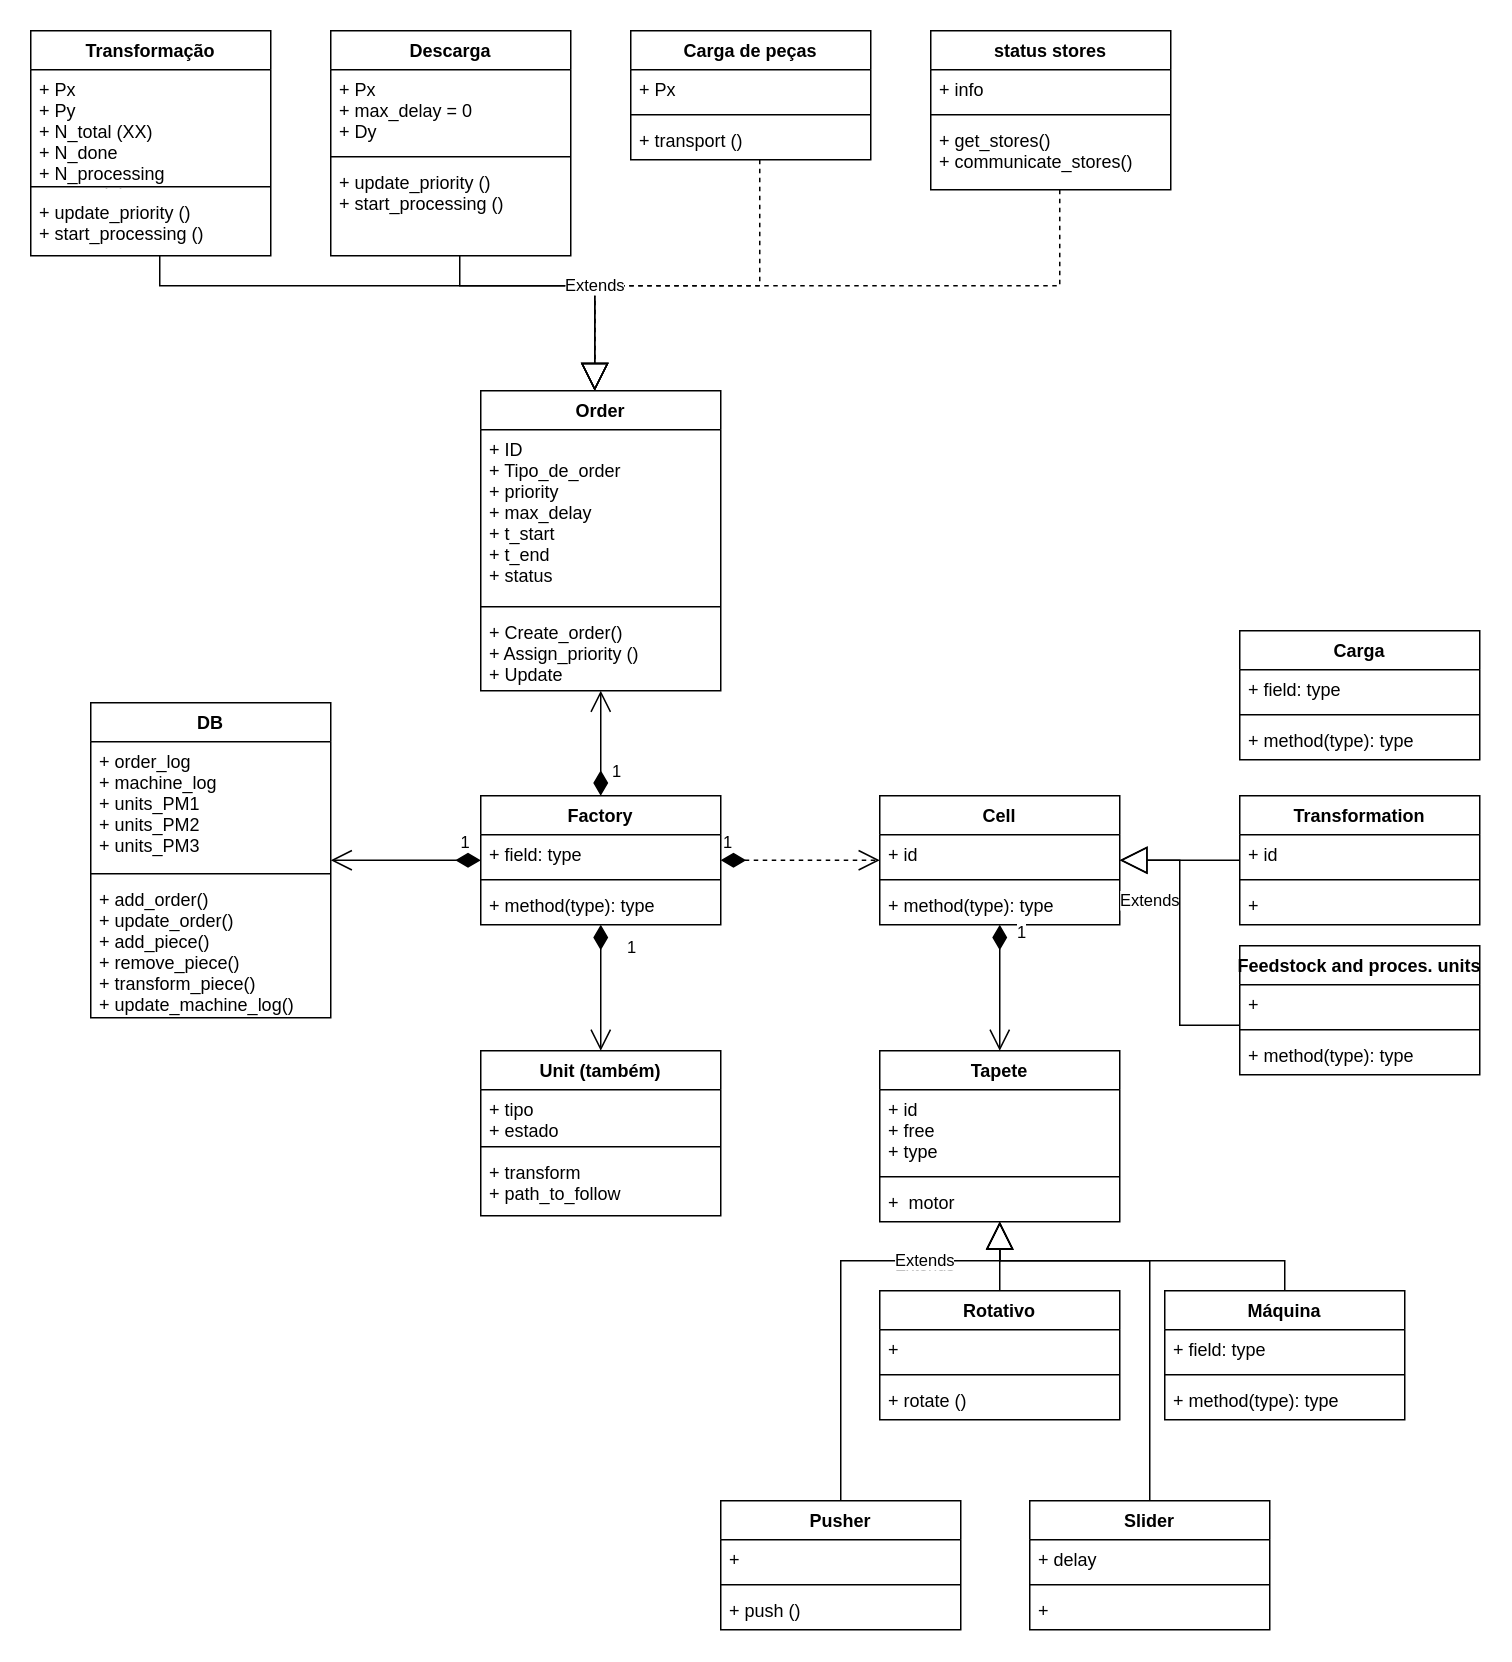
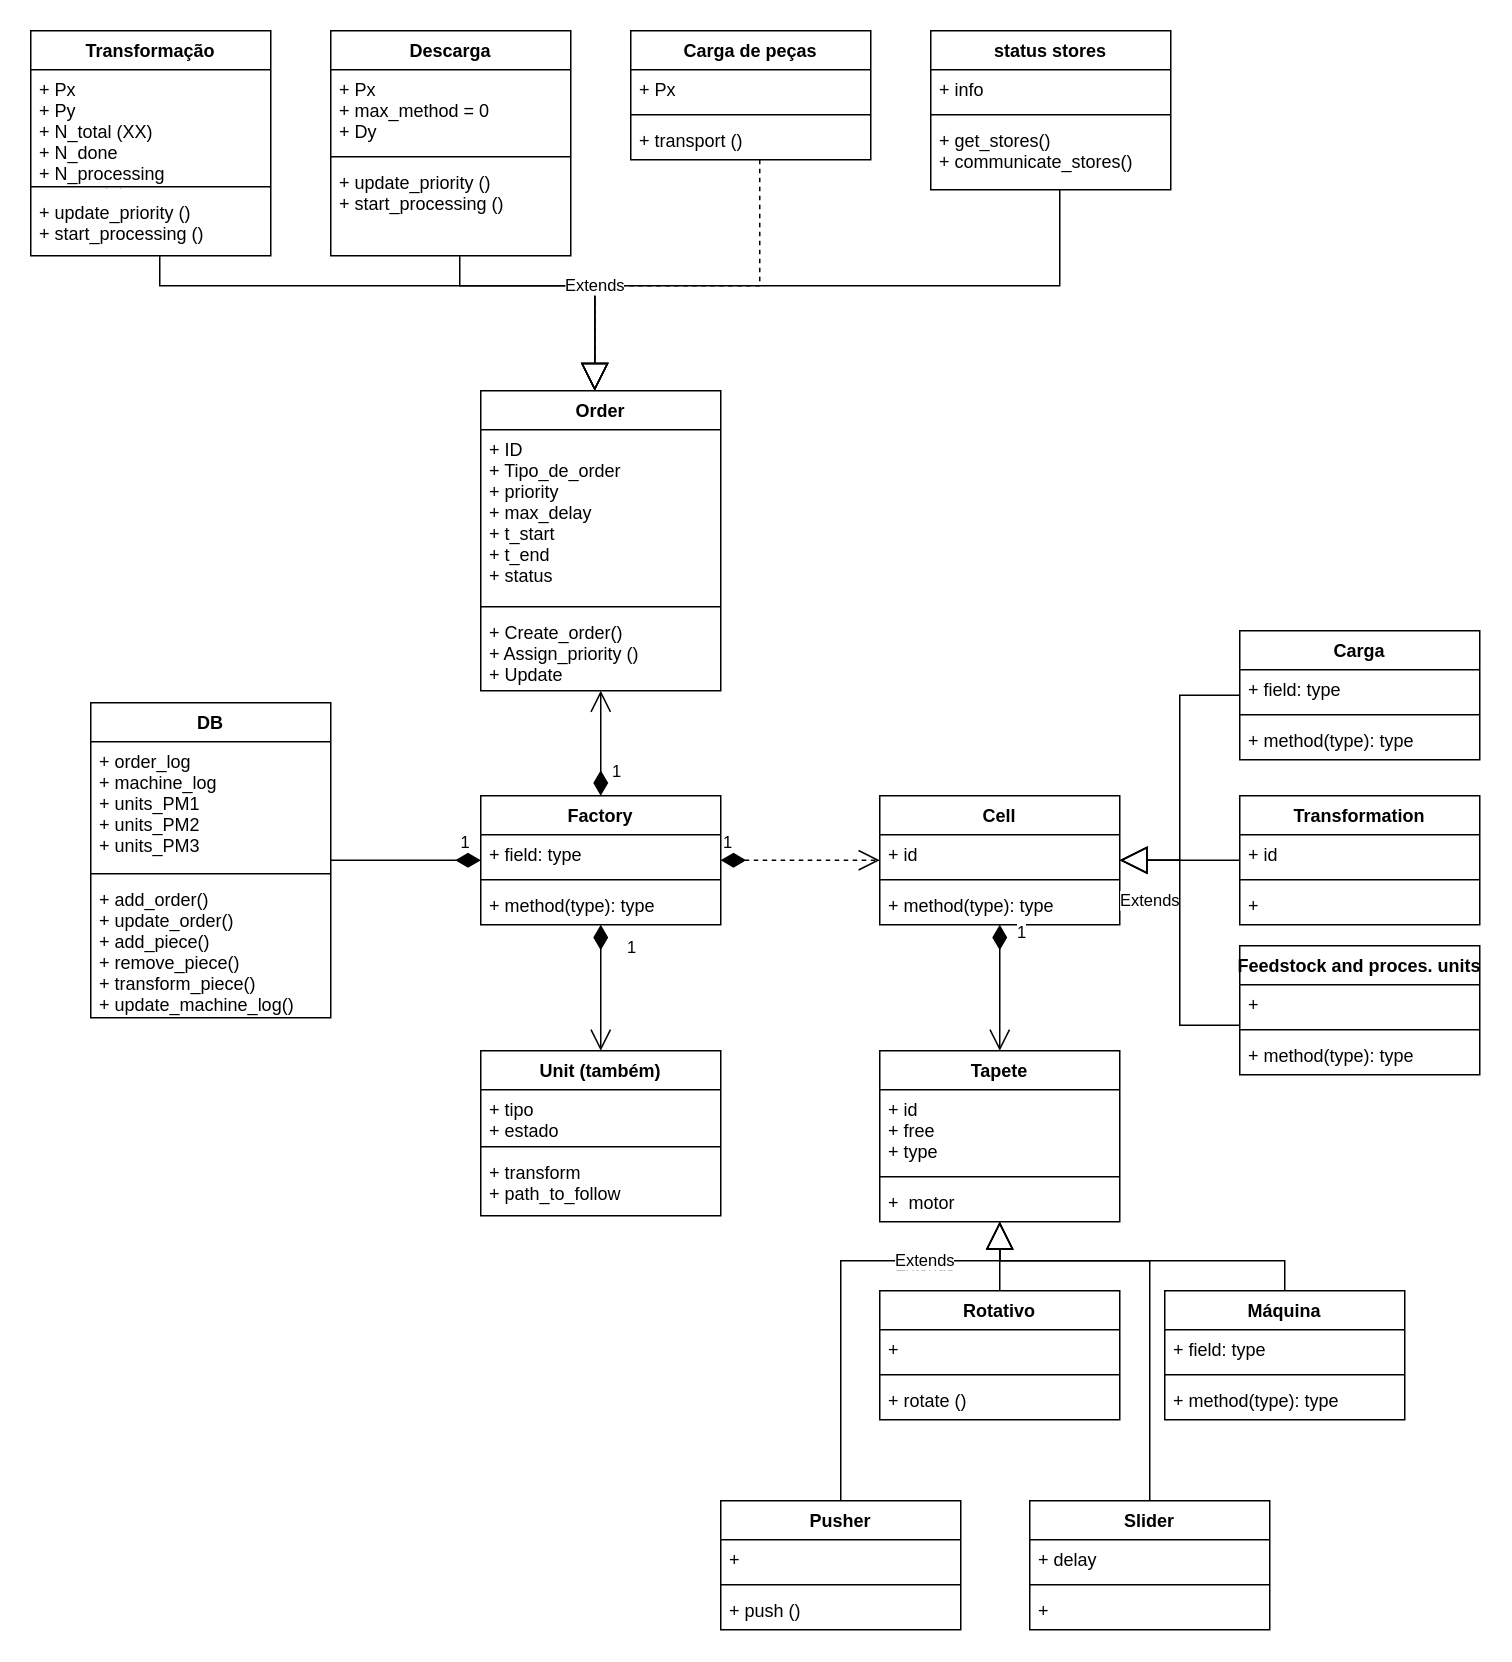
(357, 90) -> (357, 90)
(957, 286) -> (957, 286)
none -> (1180, 747)
(337, 860) -> (336, 860)
